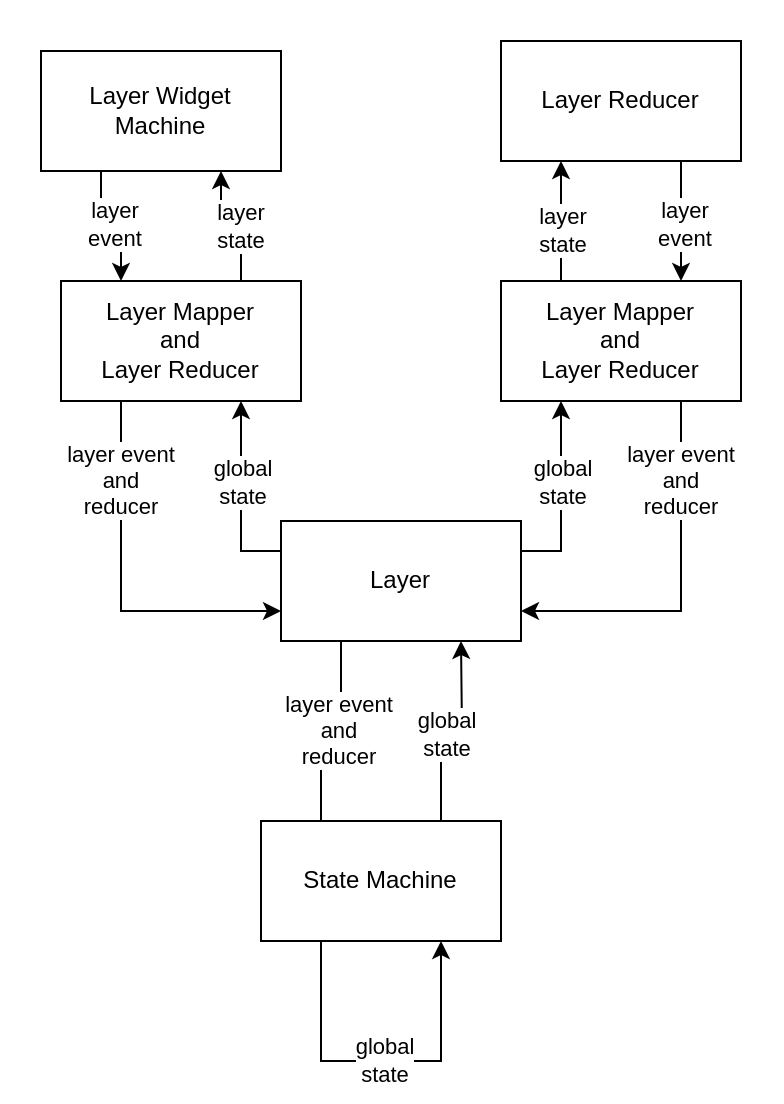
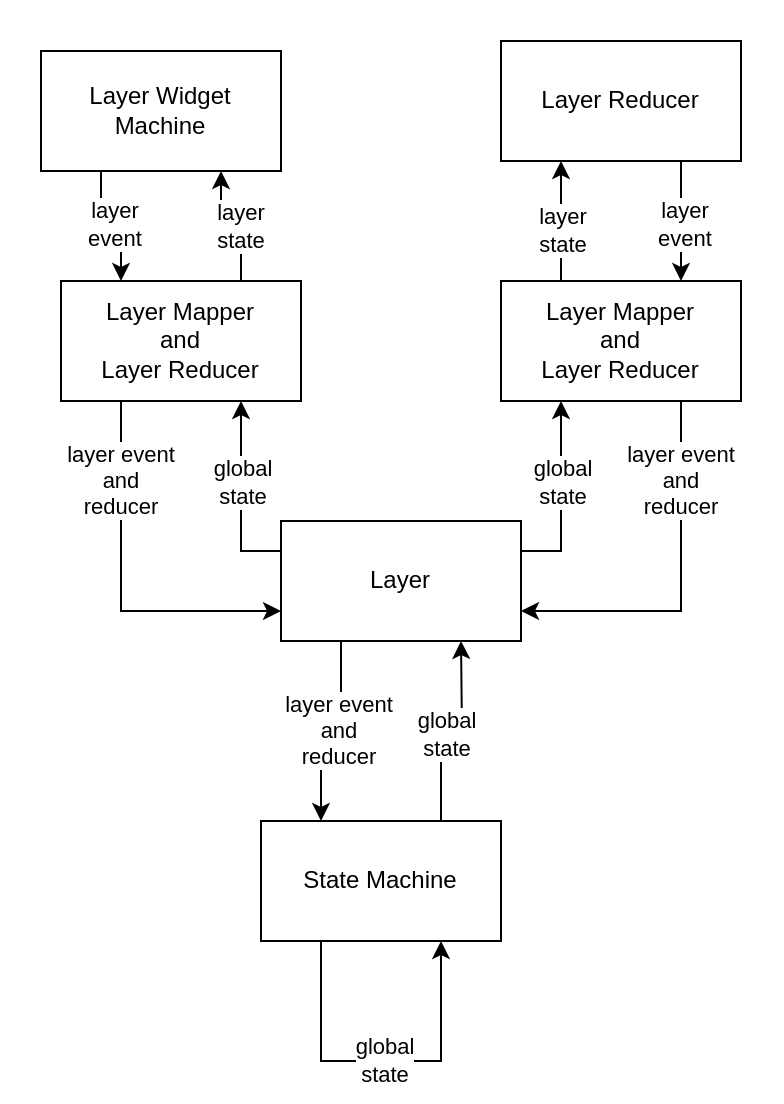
(321, 811) -> (321, 806)
